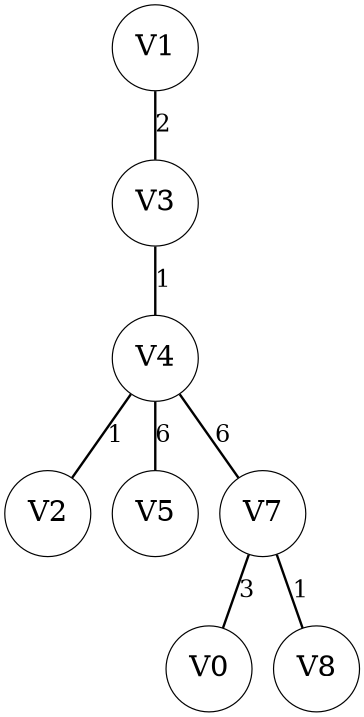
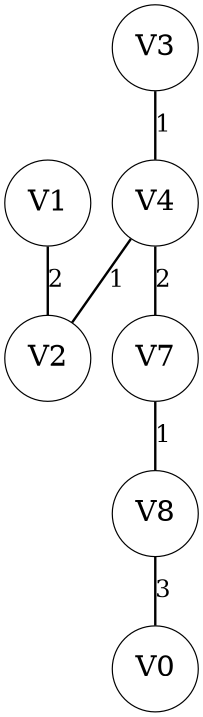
(155, 125) -> (48, 281)
(223, 436) -> (163, 281)
(155, 514) -> none
(236, 591) -> (155, 591)
